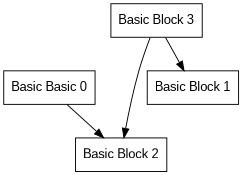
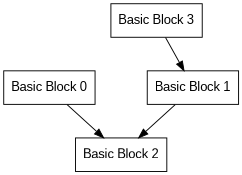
(136, 82) -> (160, 118)
(49, 88) -> (49, 88)
